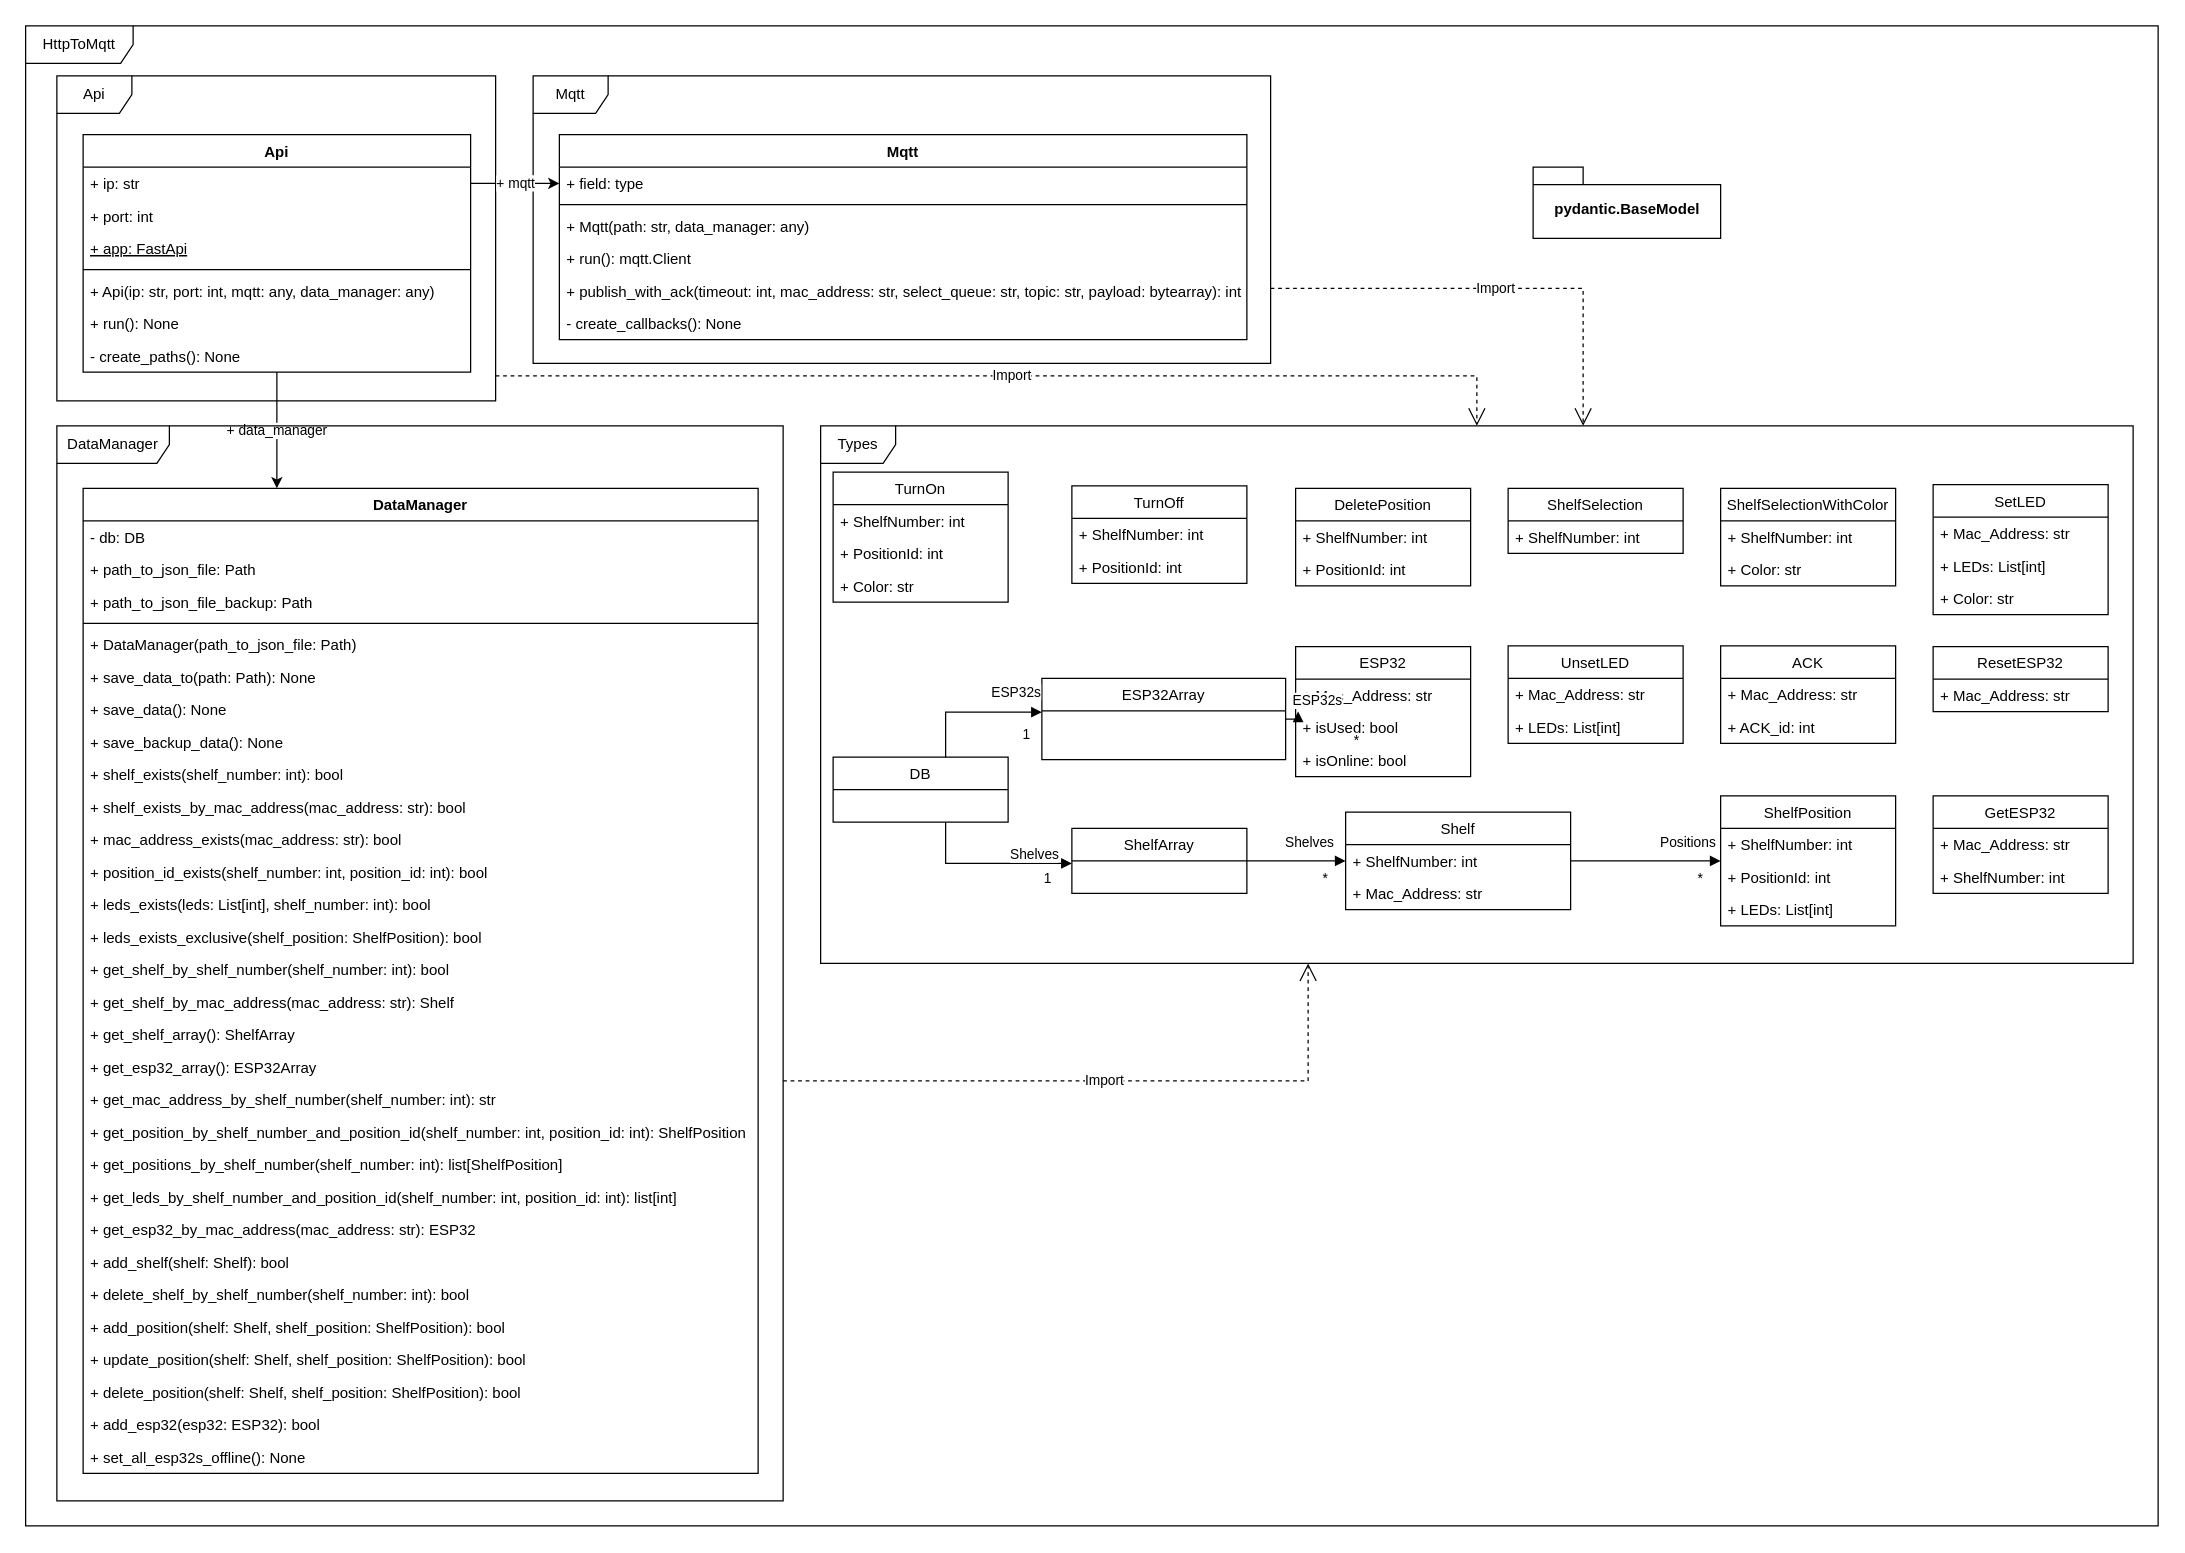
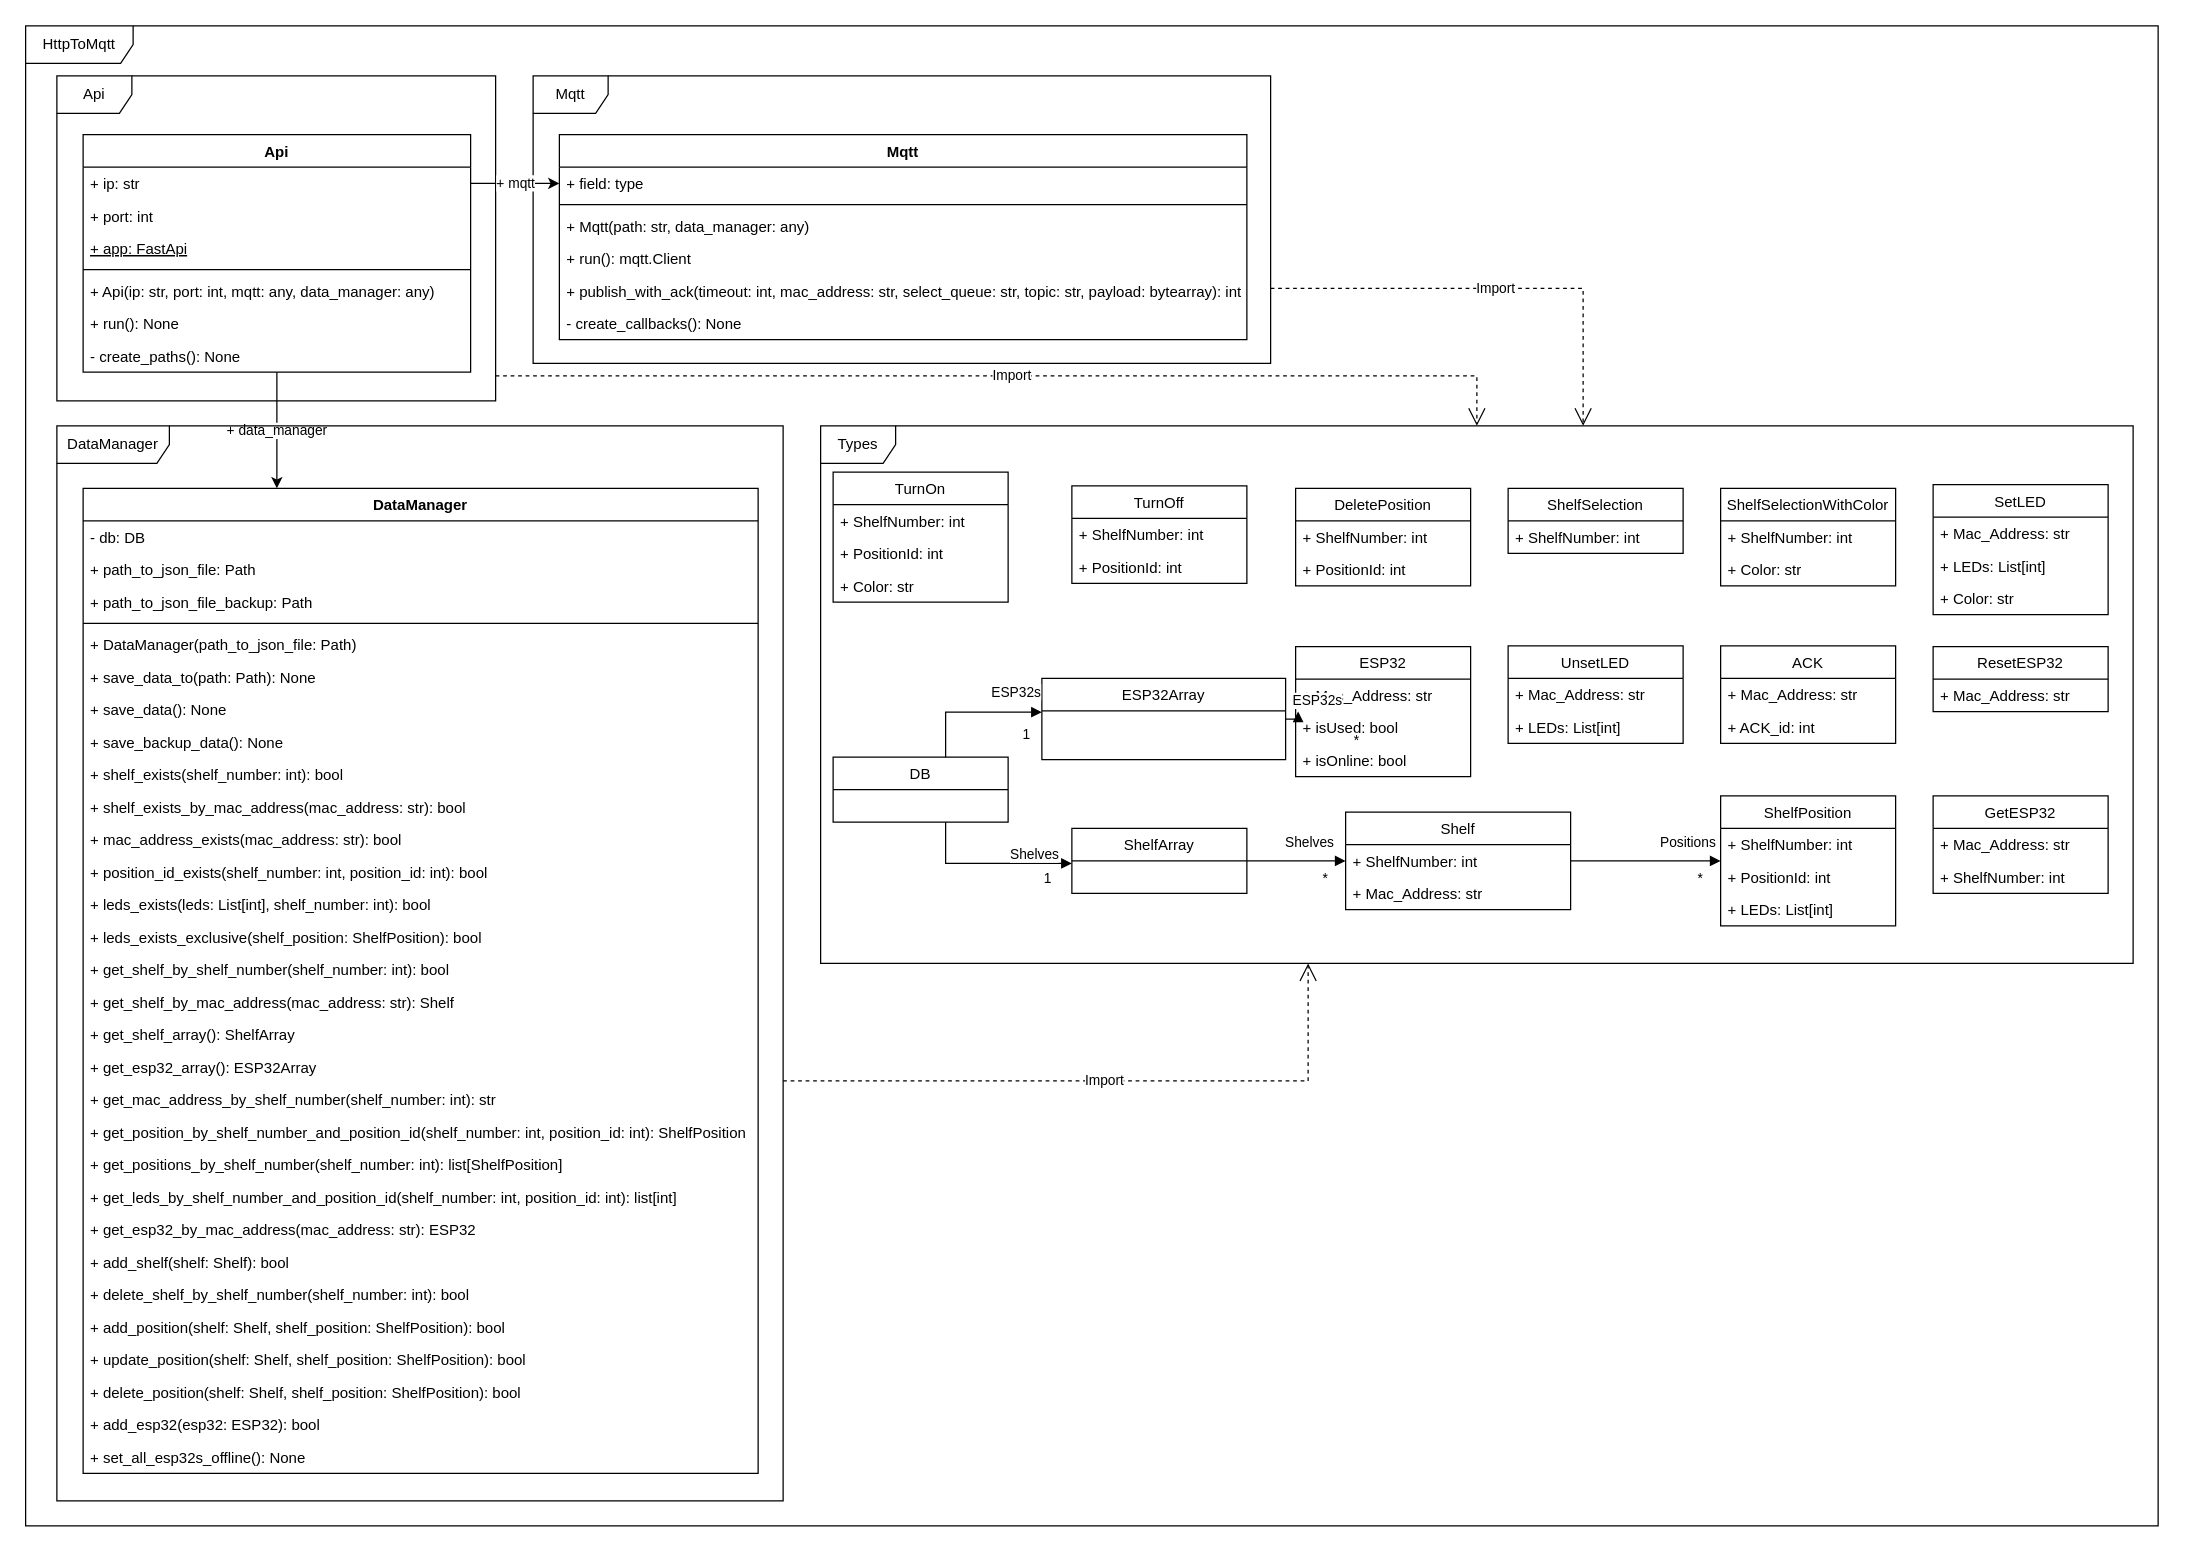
(1627, 203) -> none
